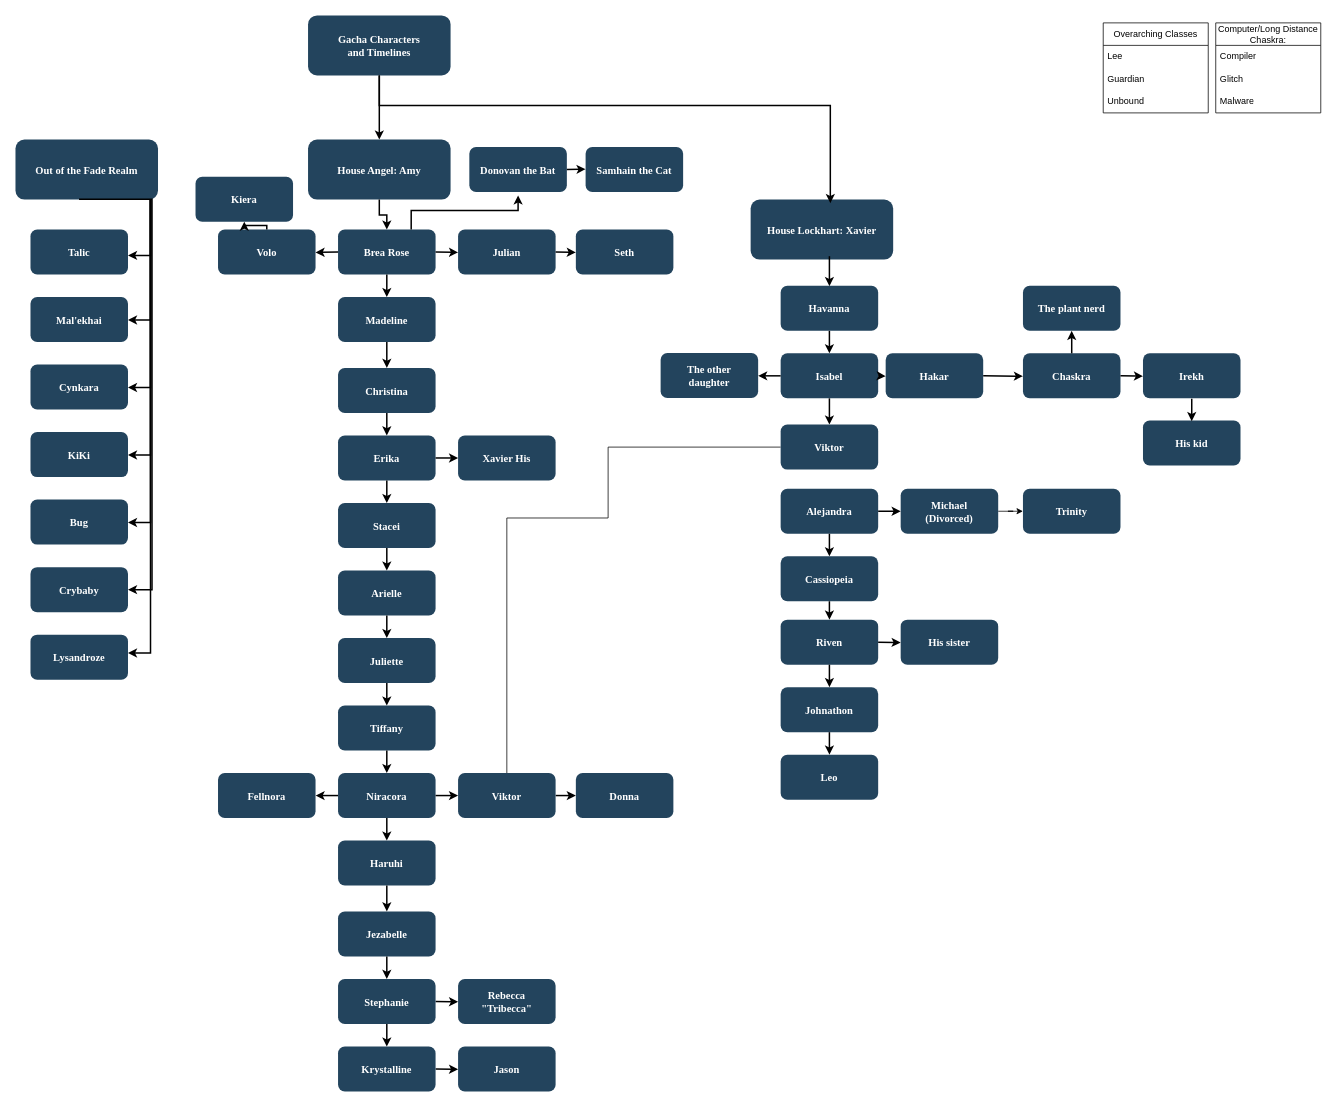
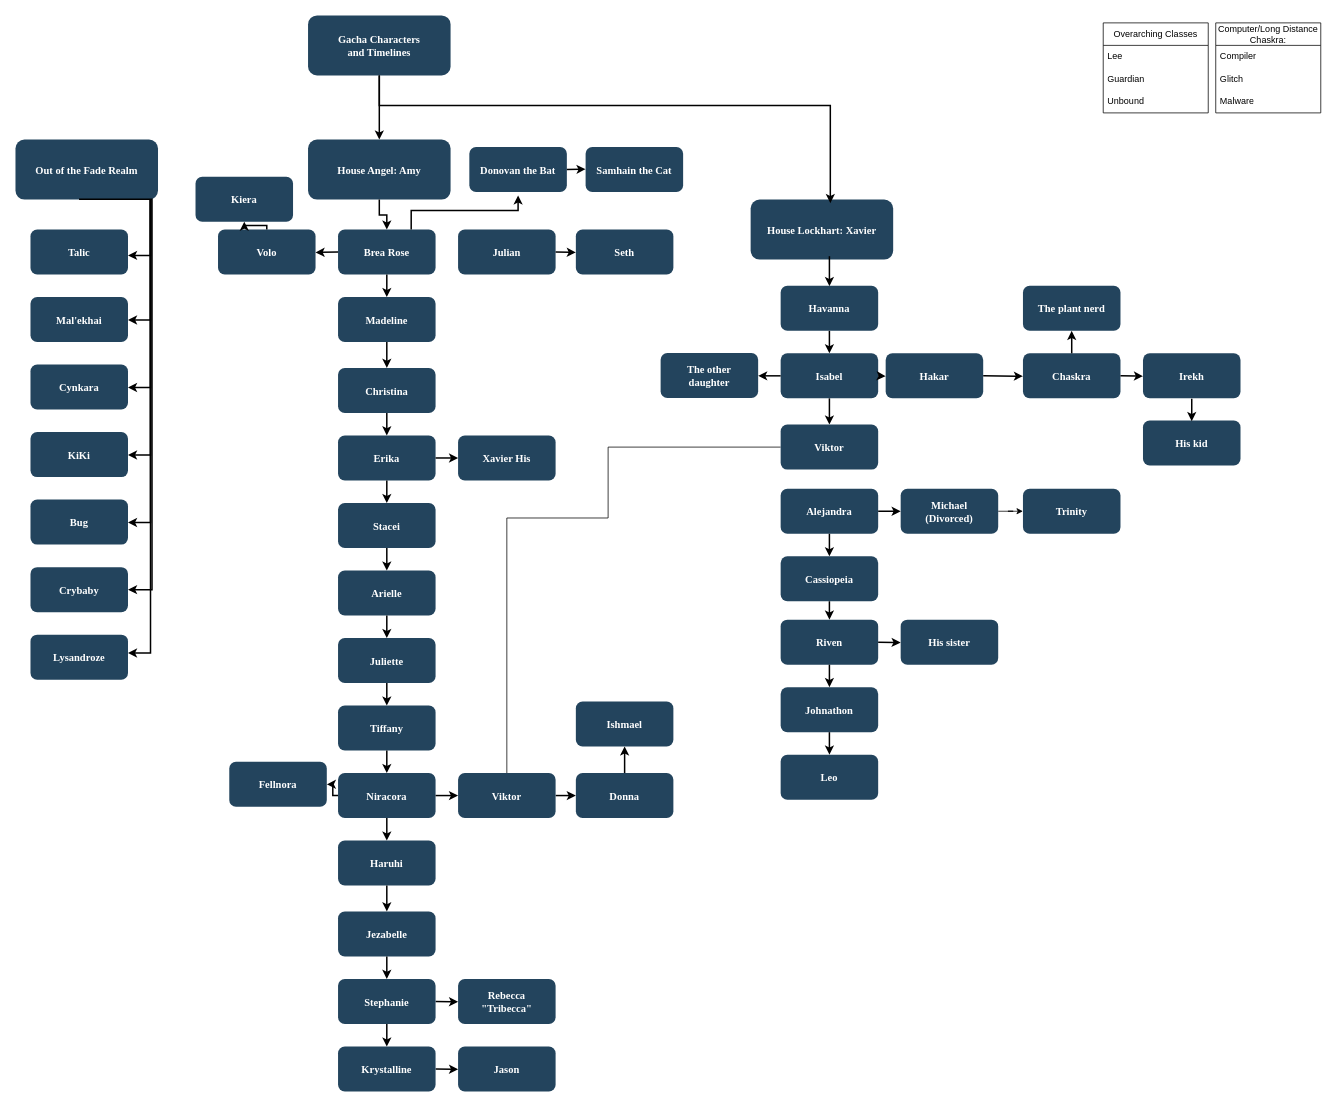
(444, 252) -> none
none -> (624, 724)
none -> (624, 764)
(267, 795) -> (278, 784)
